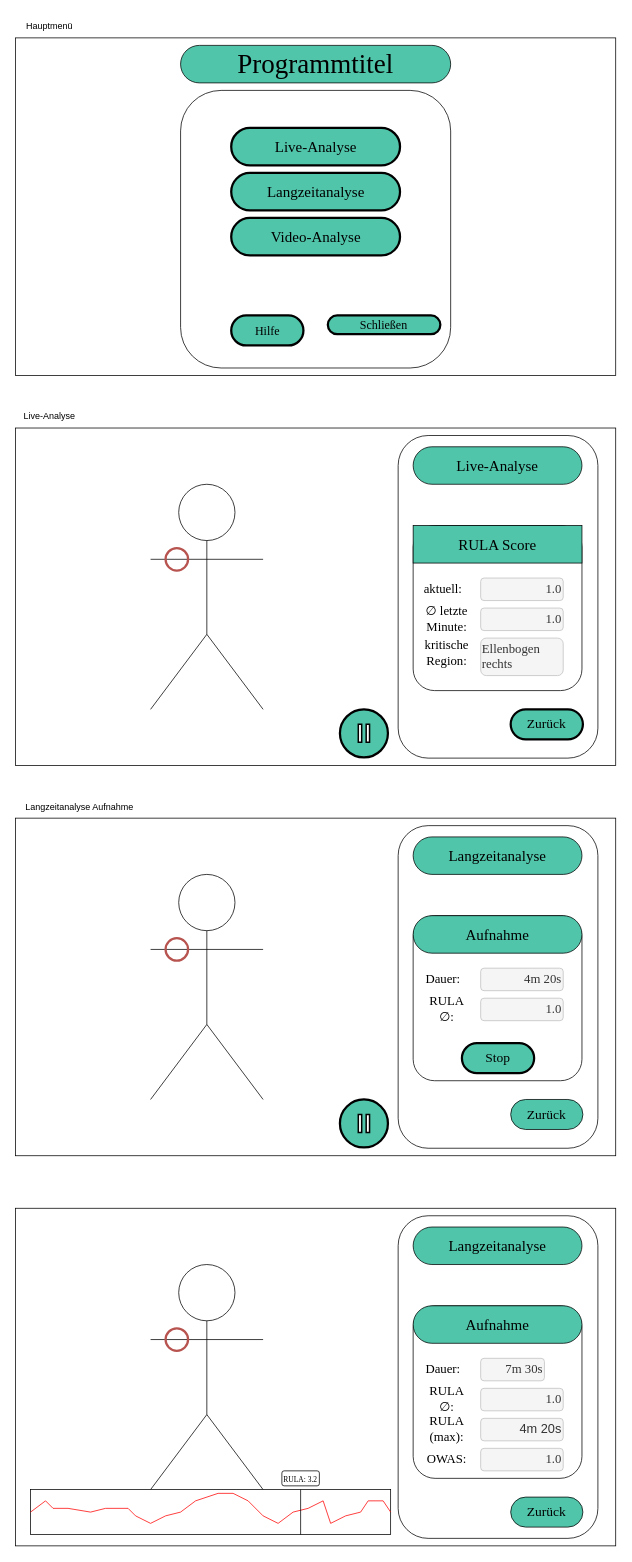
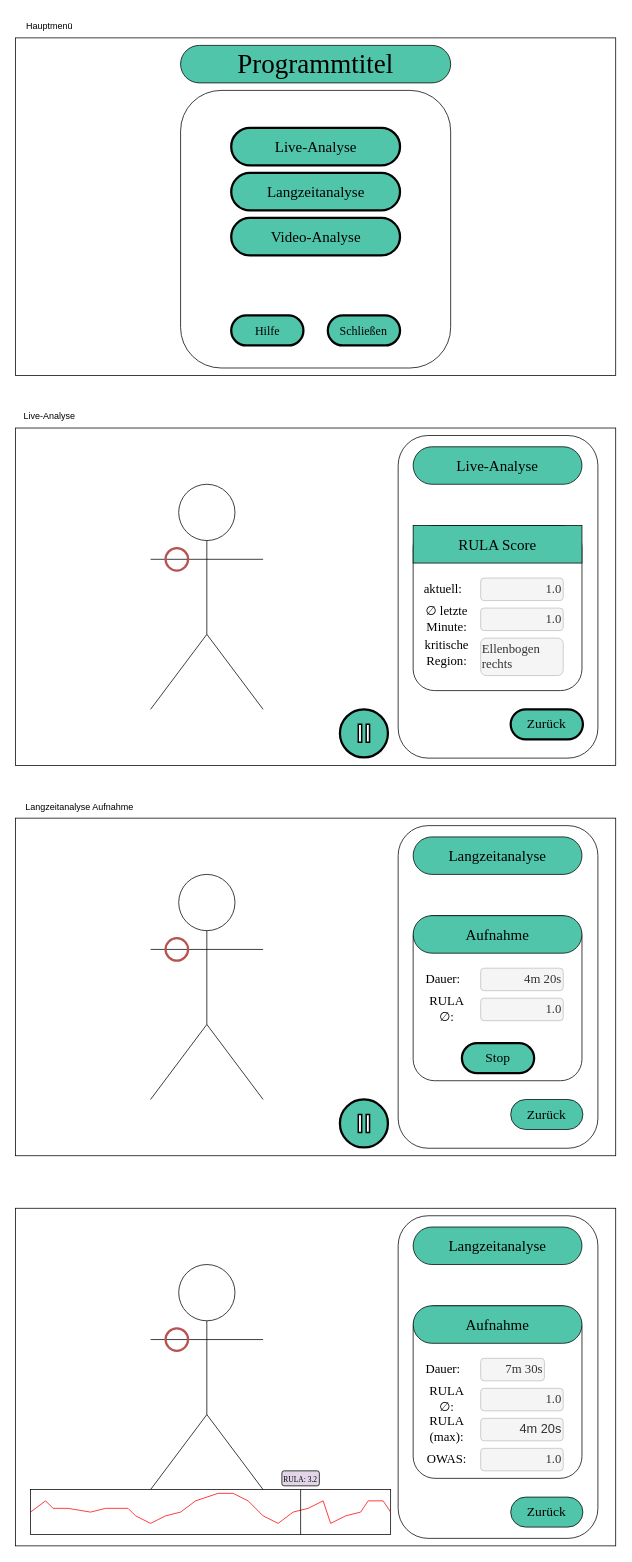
(384, 325) -> (364, 330)
(300, 1478) -> (300, 1478)
